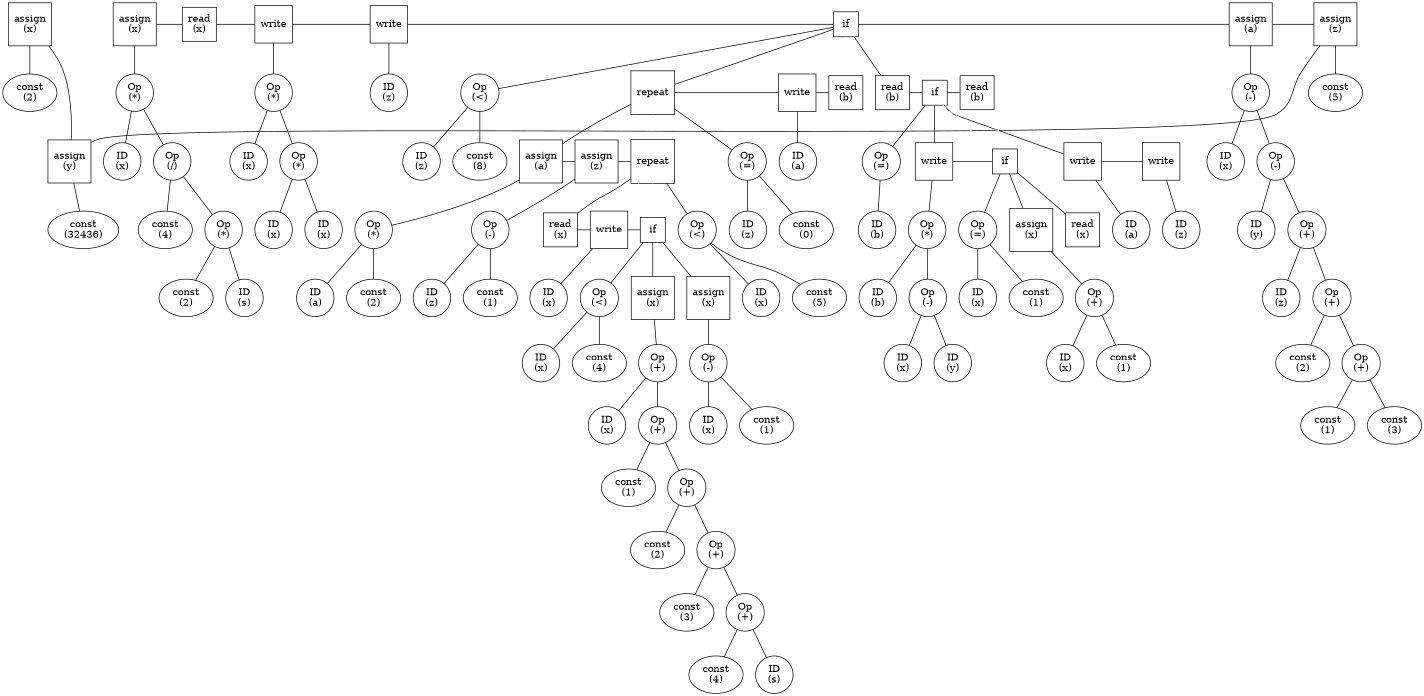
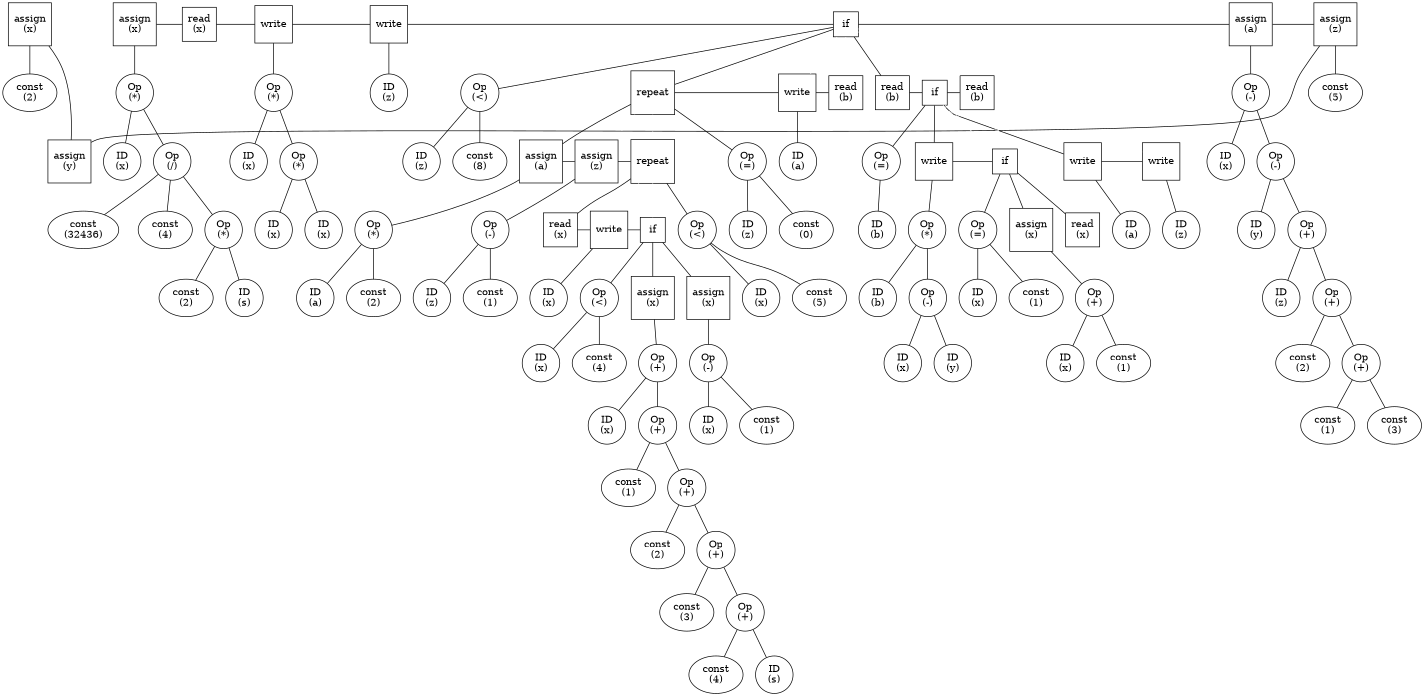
(77, 197) -> (132, 195)
